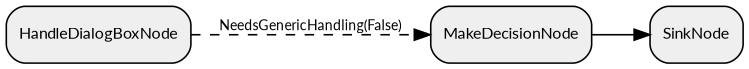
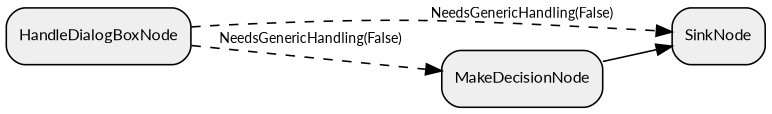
none -> (424, 21)
